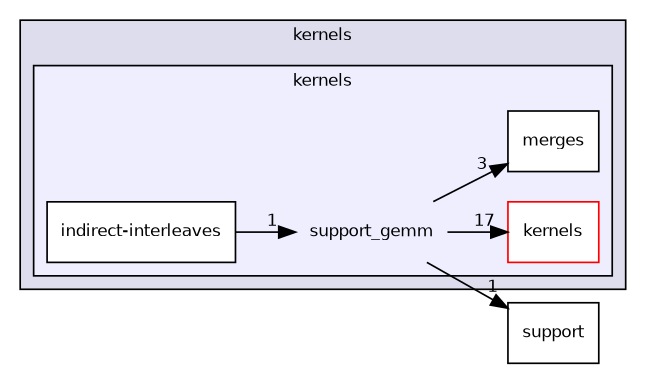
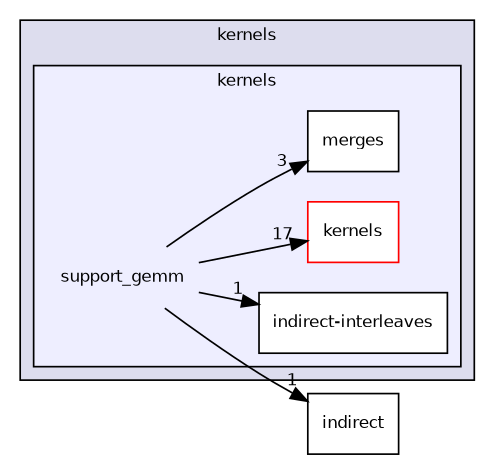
(257, 232) -> (221, 297)
(553, 333) -> (353, 424)
